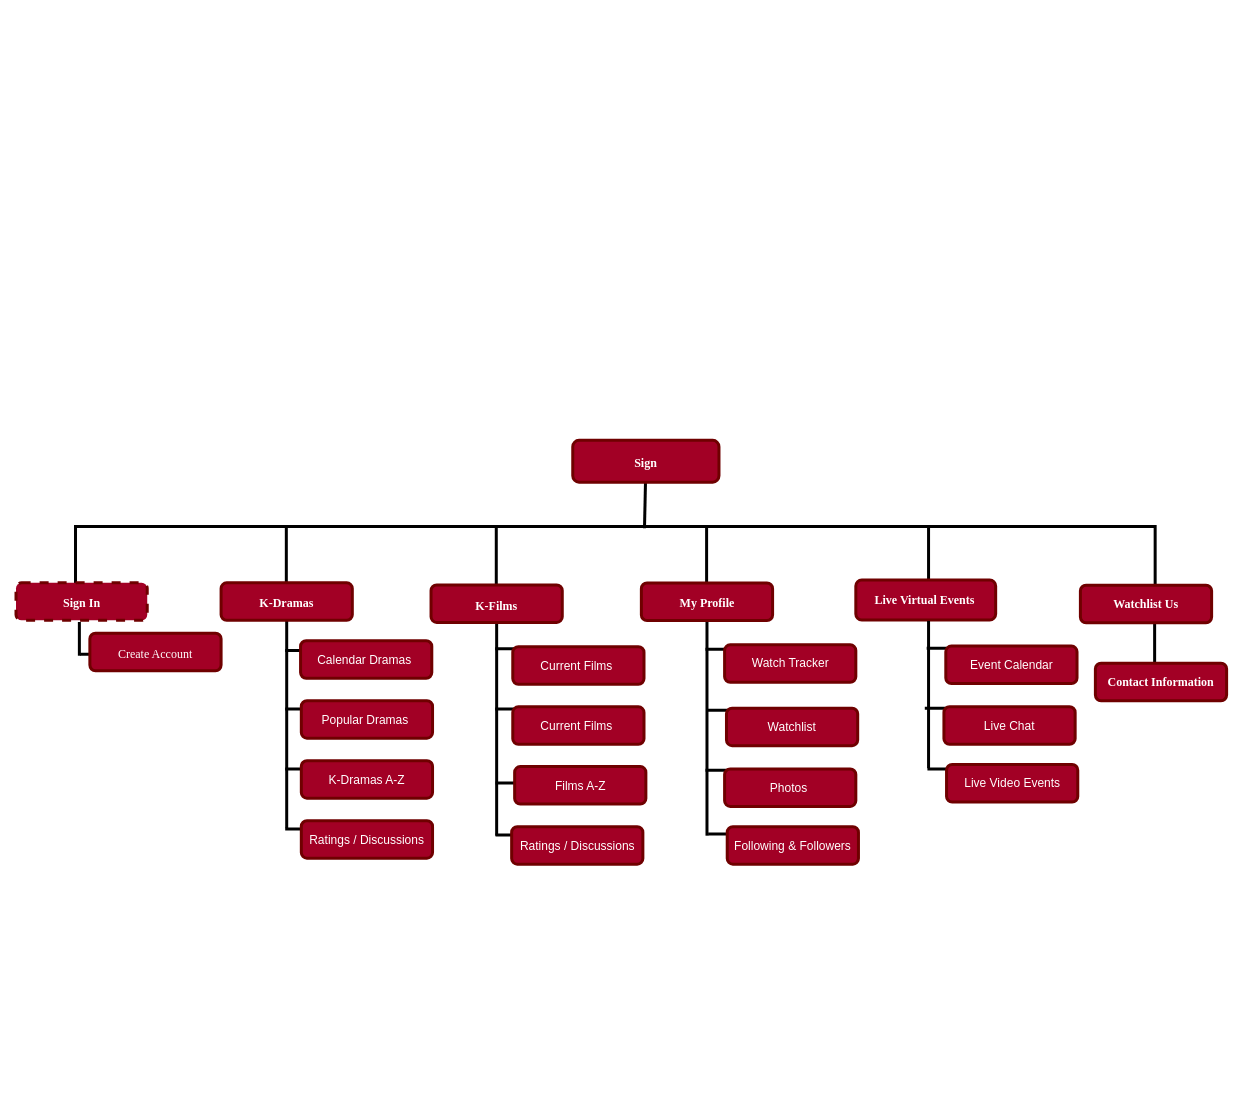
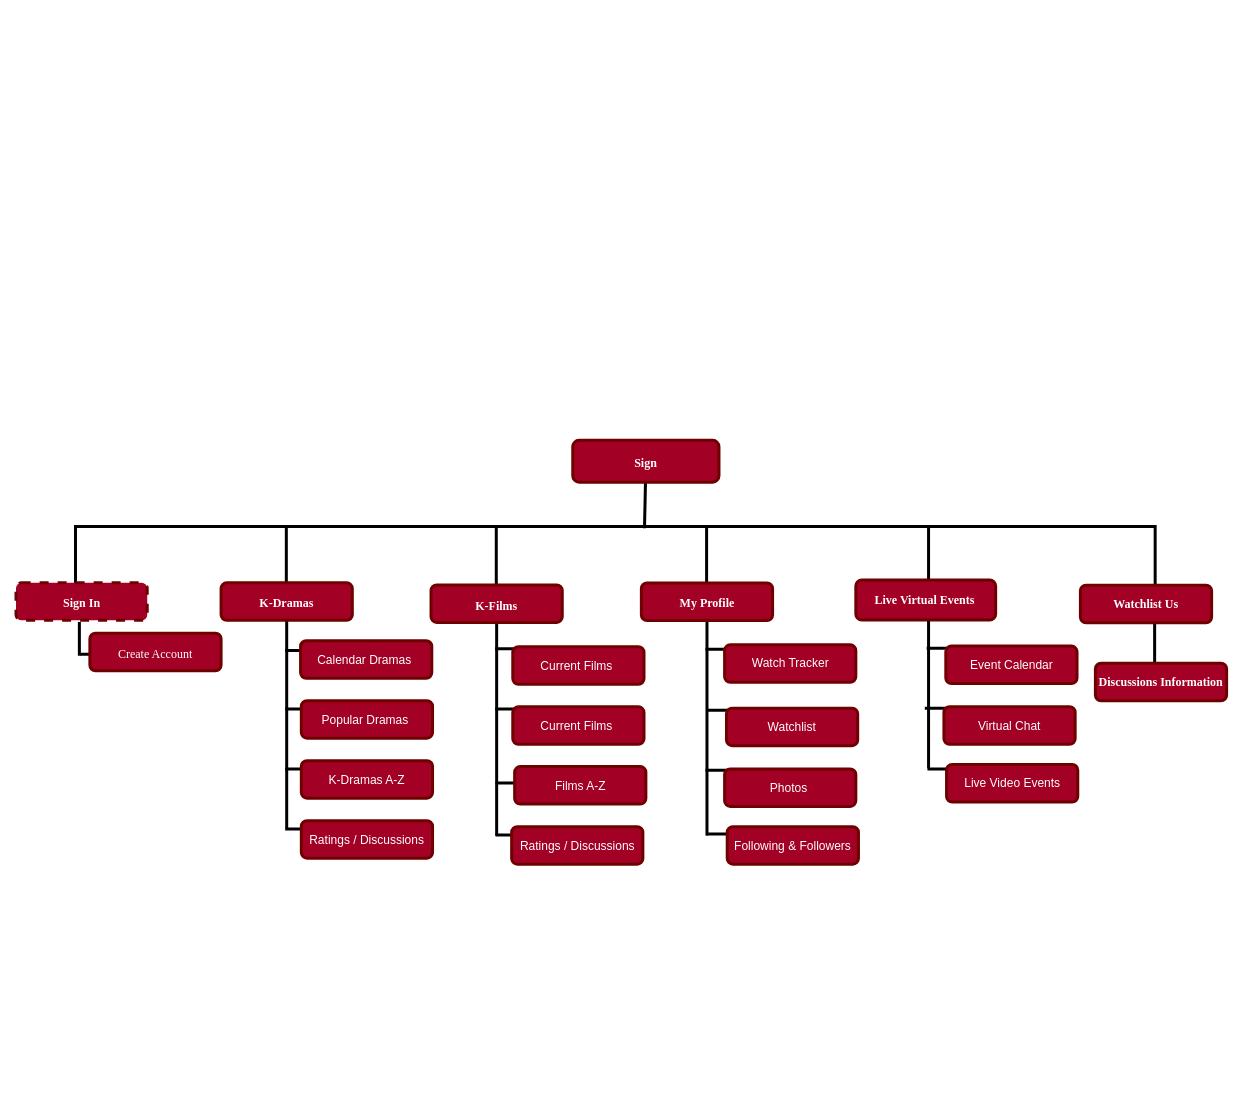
(1161, 682) -> (1161, 682)
(1010, 726) -> (1010, 726)
